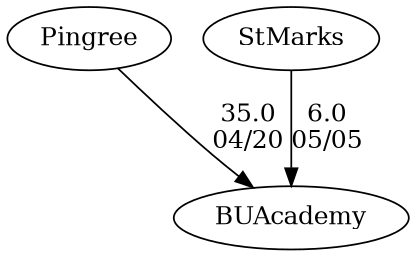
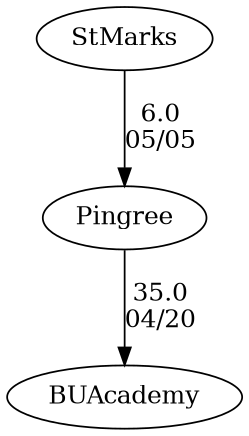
(291, 119) -> (125, 119)
